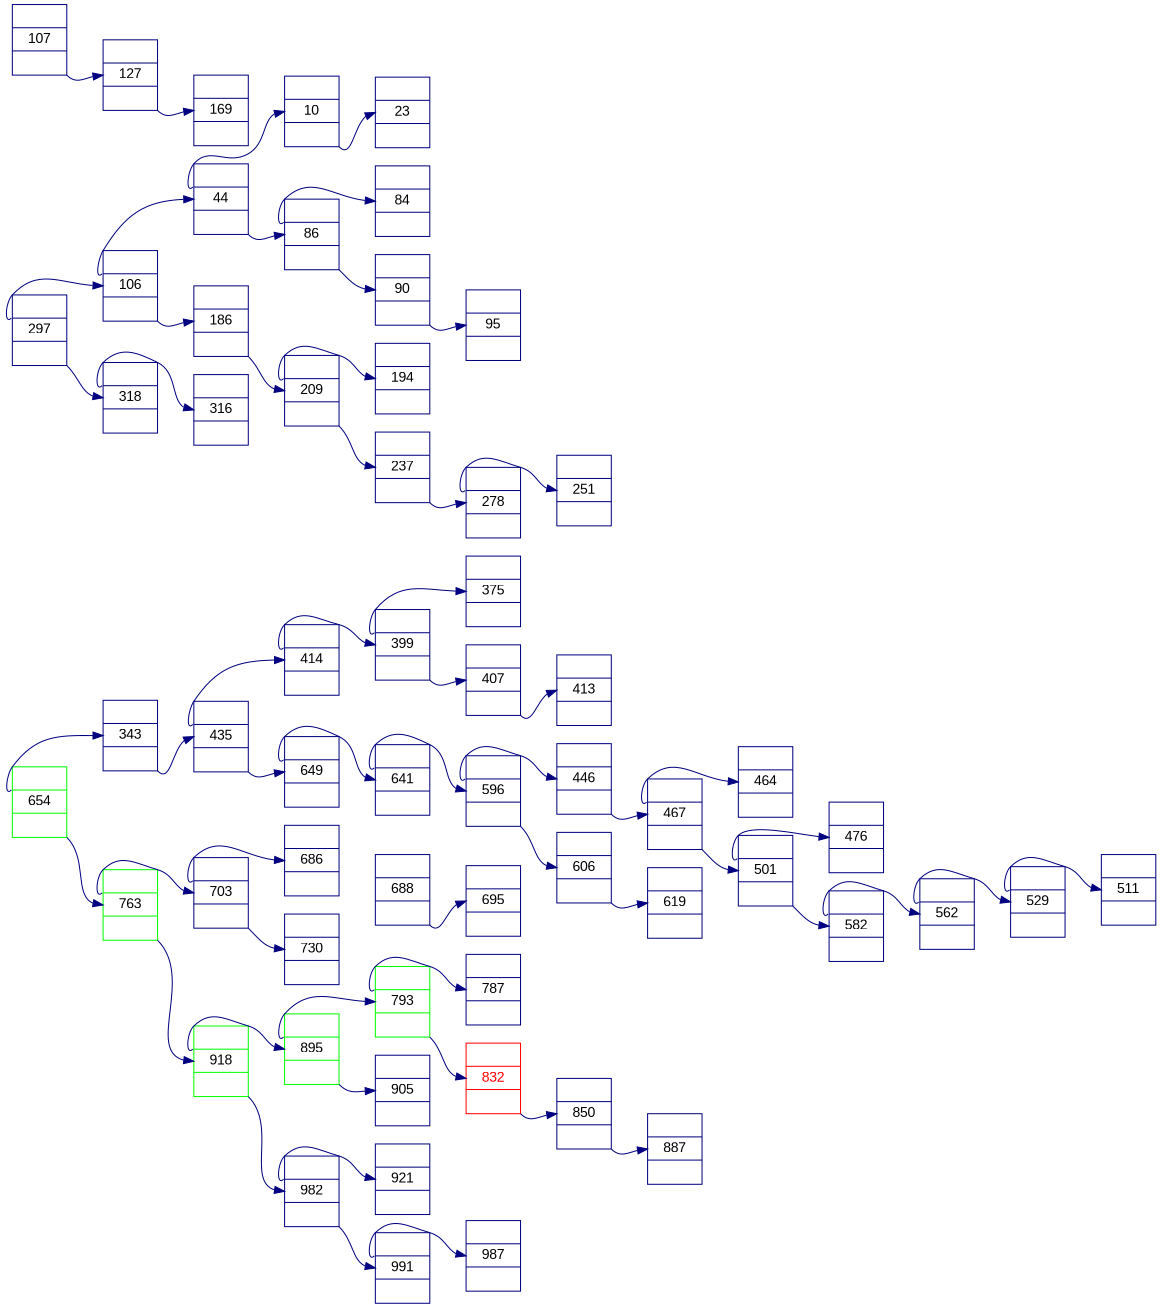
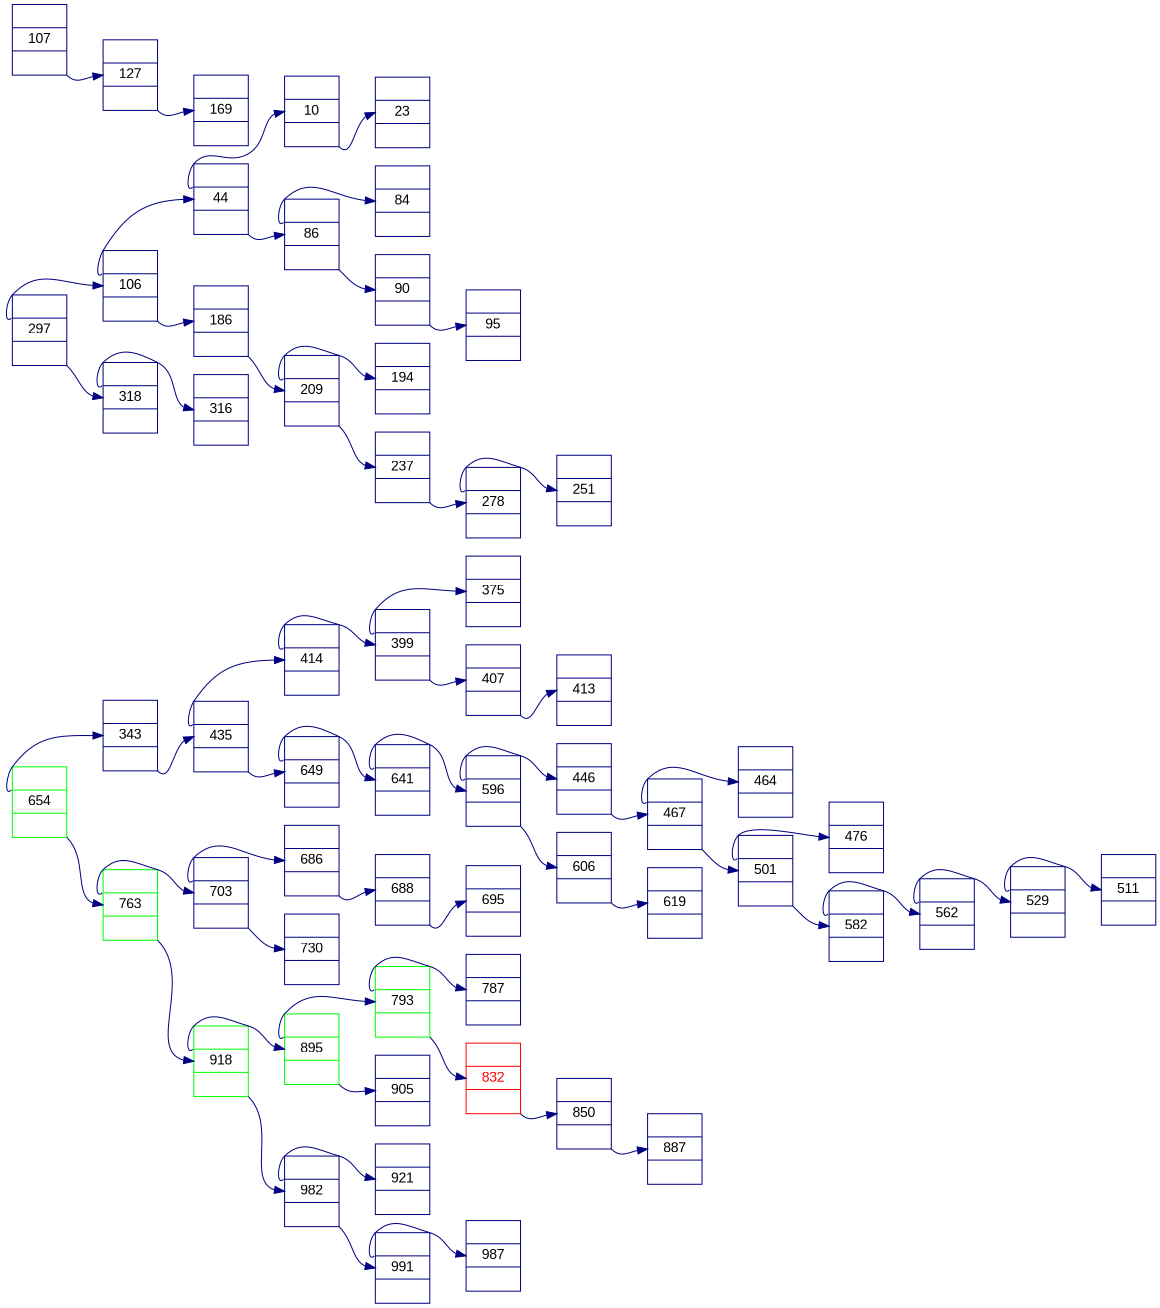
none -> (352, 899)
